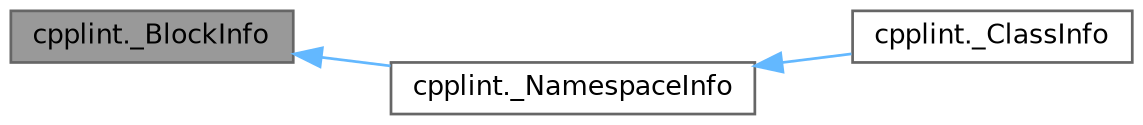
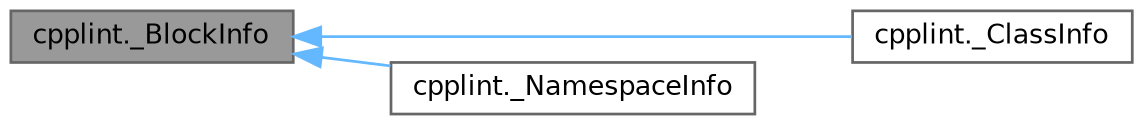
(817, 58) -> (586, 37)
